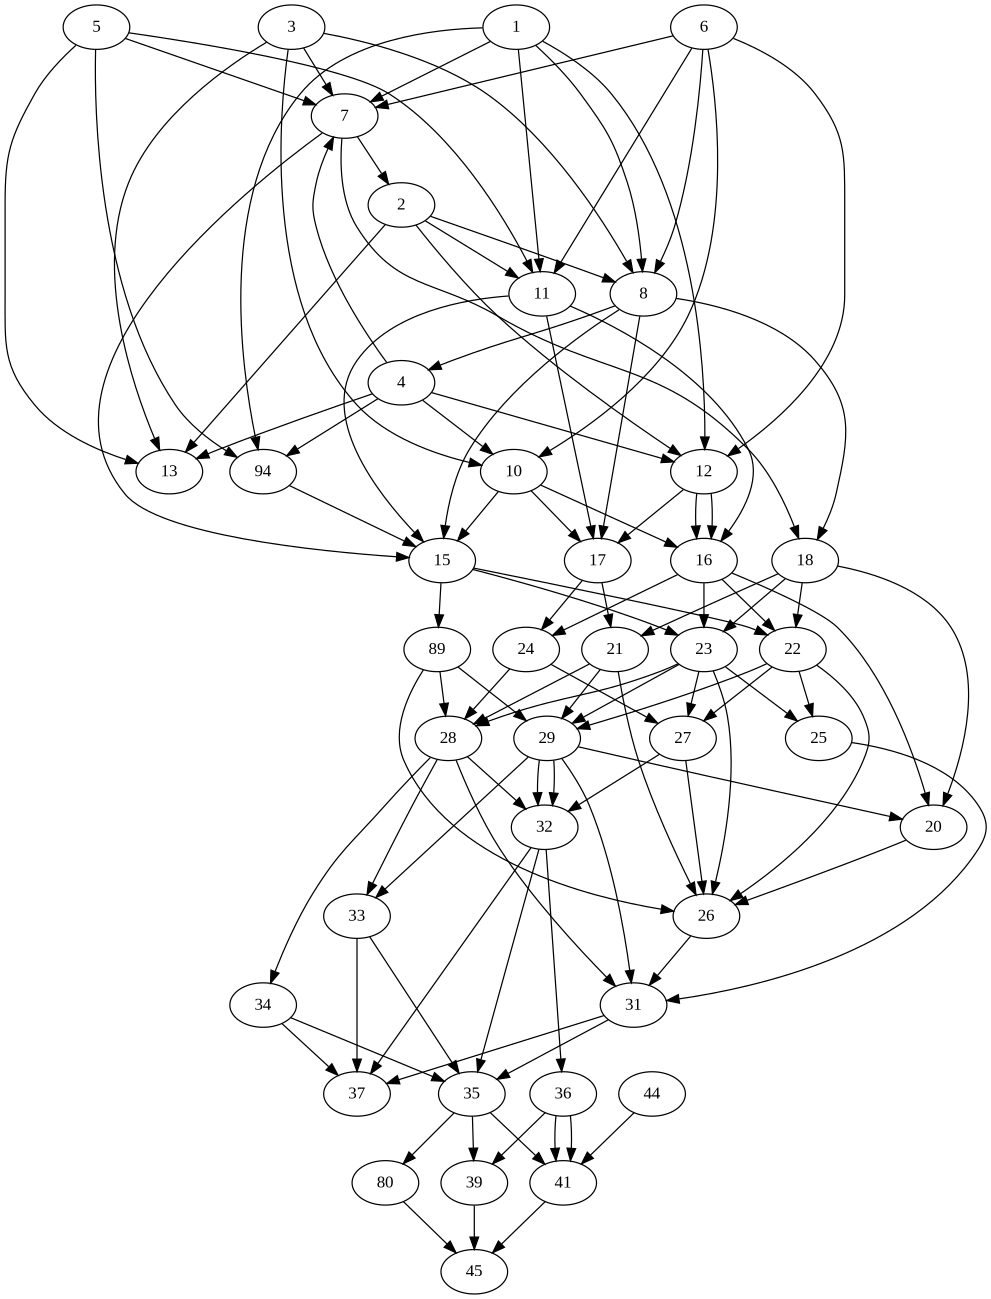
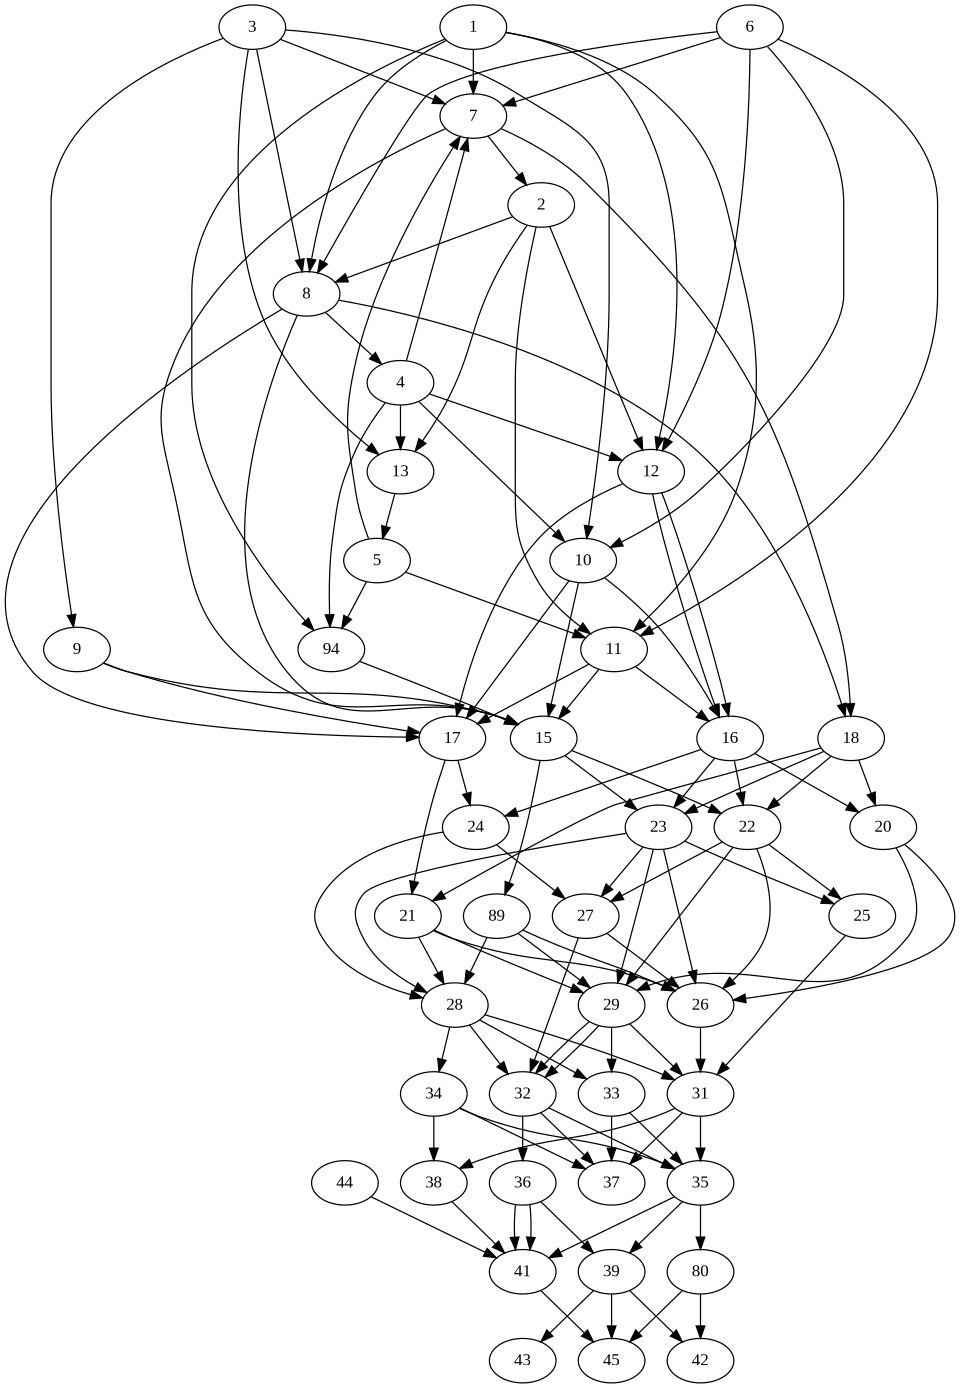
(5, 272) -> (390, 510)
none -> (77, 649)
(742, 784) -> (786, 979)
none -> (434, 1183)
none -> (523, 1361)
none -> (701, 1361)
